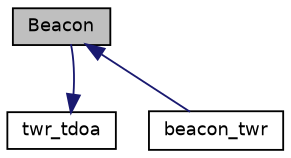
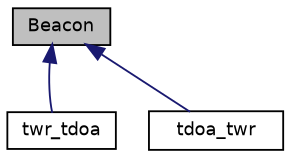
(74, 69) -> (49, 88)
(216, 131) -> (216, 131)
